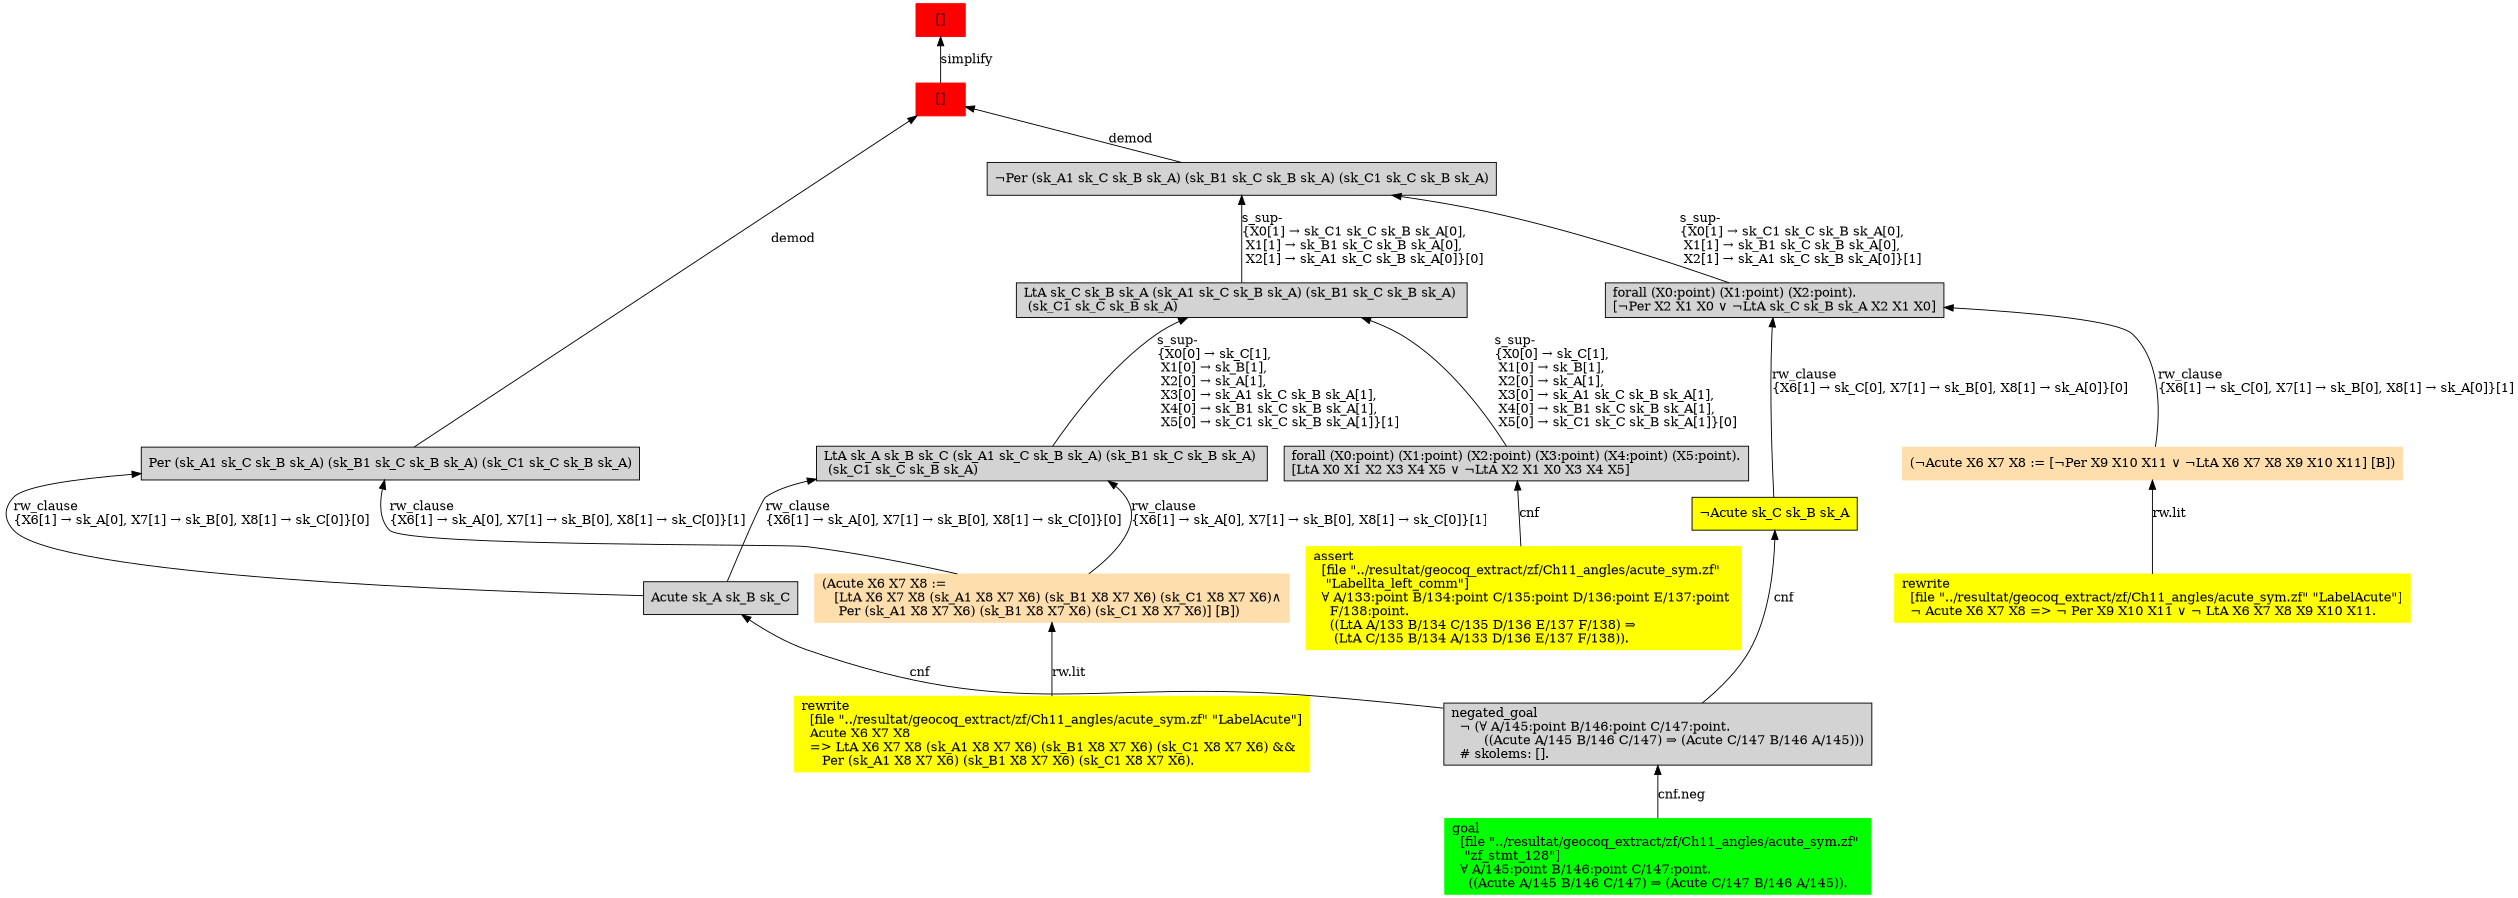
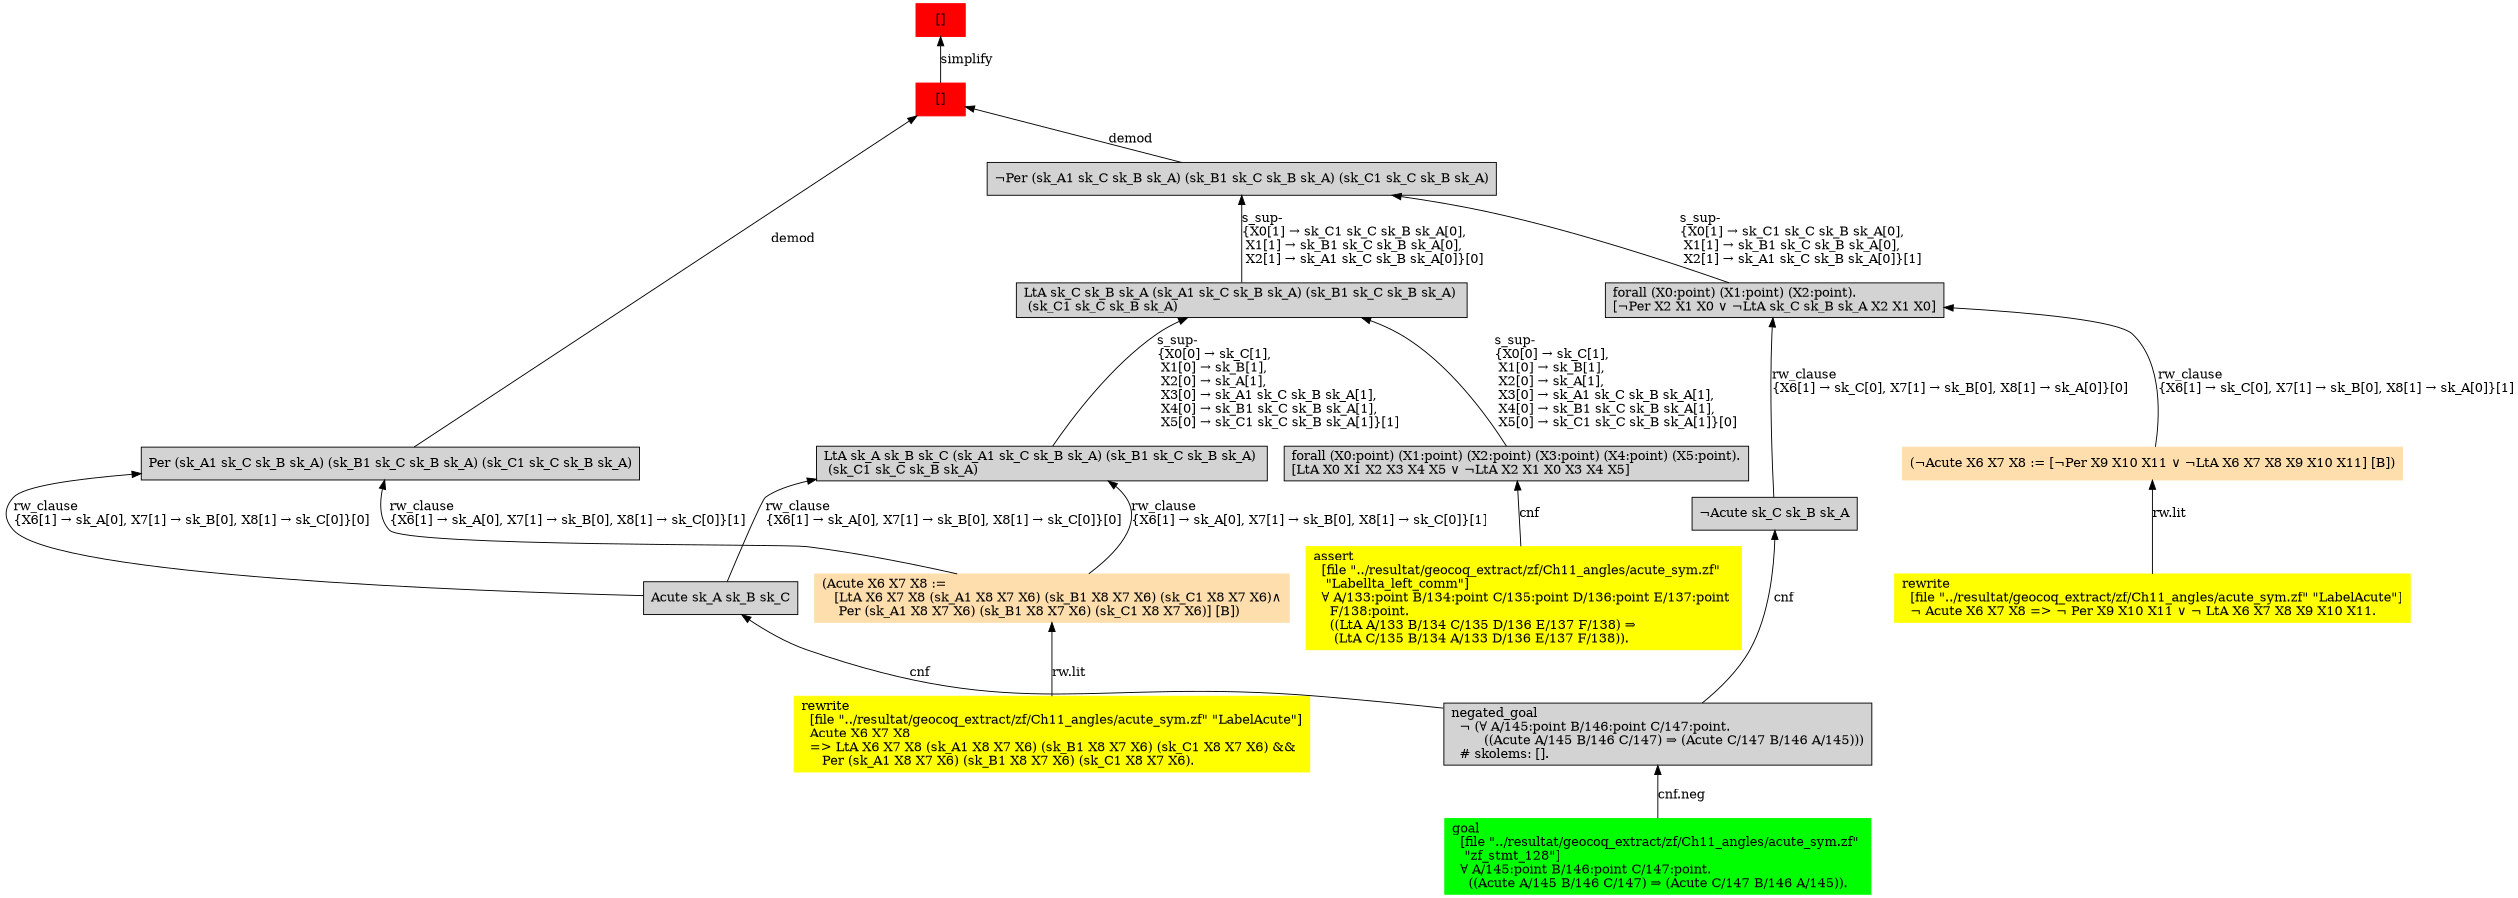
(1775, 514) -> (1775, 514)
